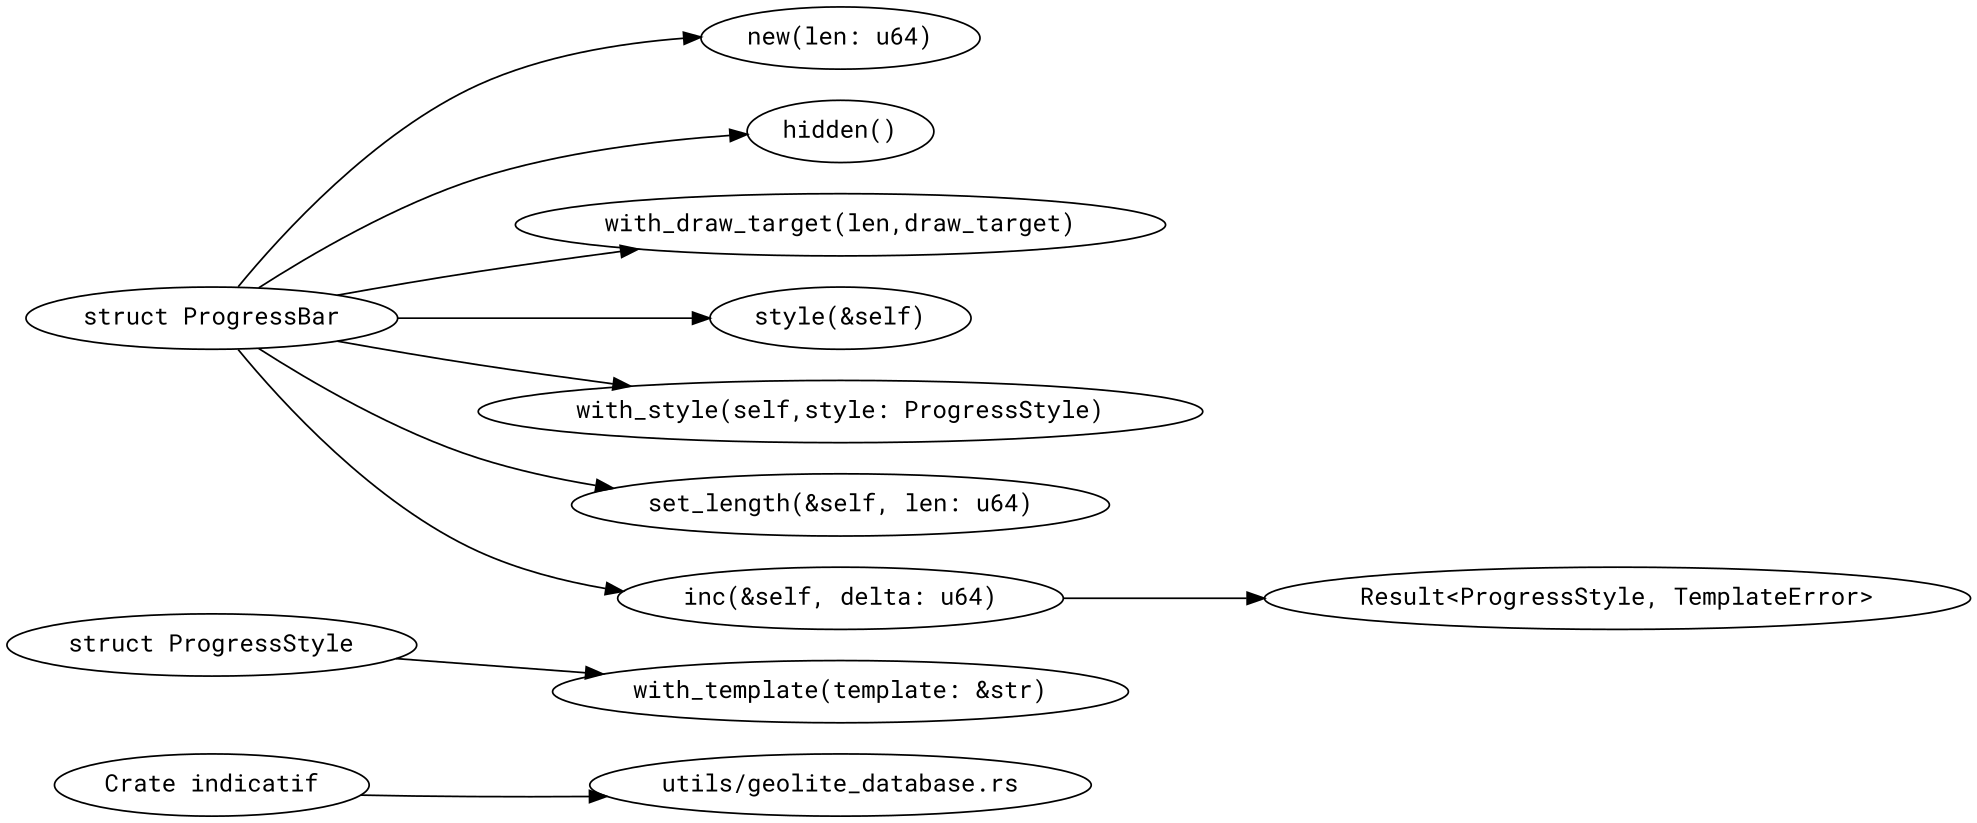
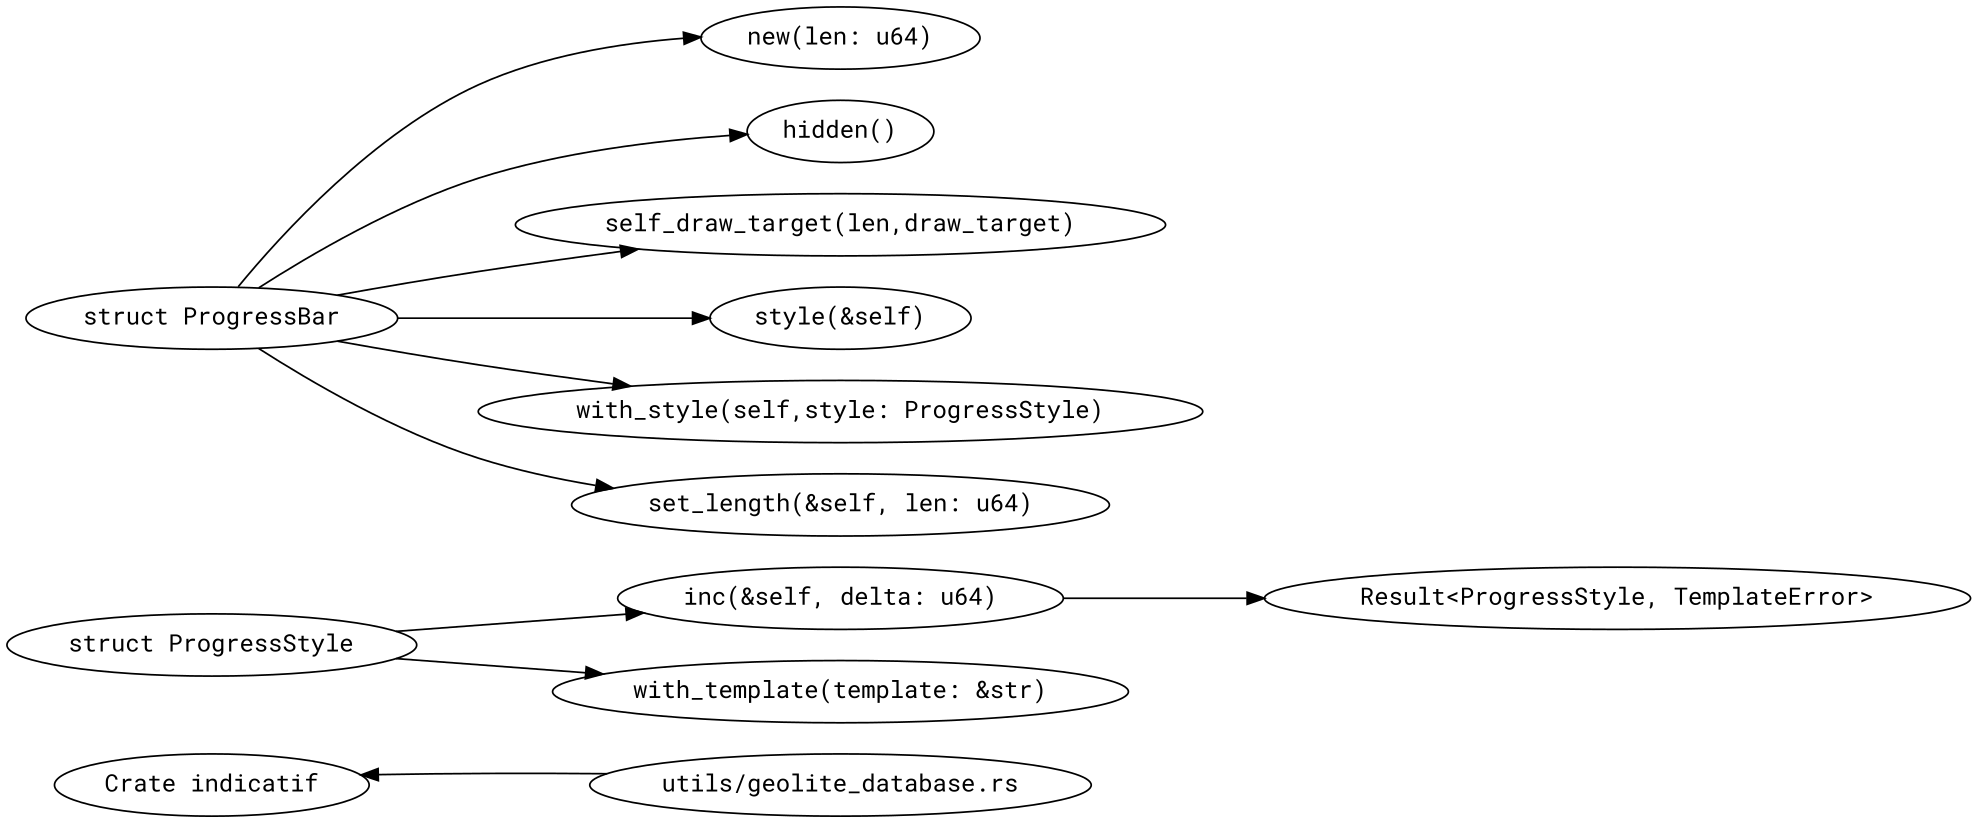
(840, 225) -> (840, 225)
(400, 505) -> (511, 623)
(475, 797) -> (493, 773)
